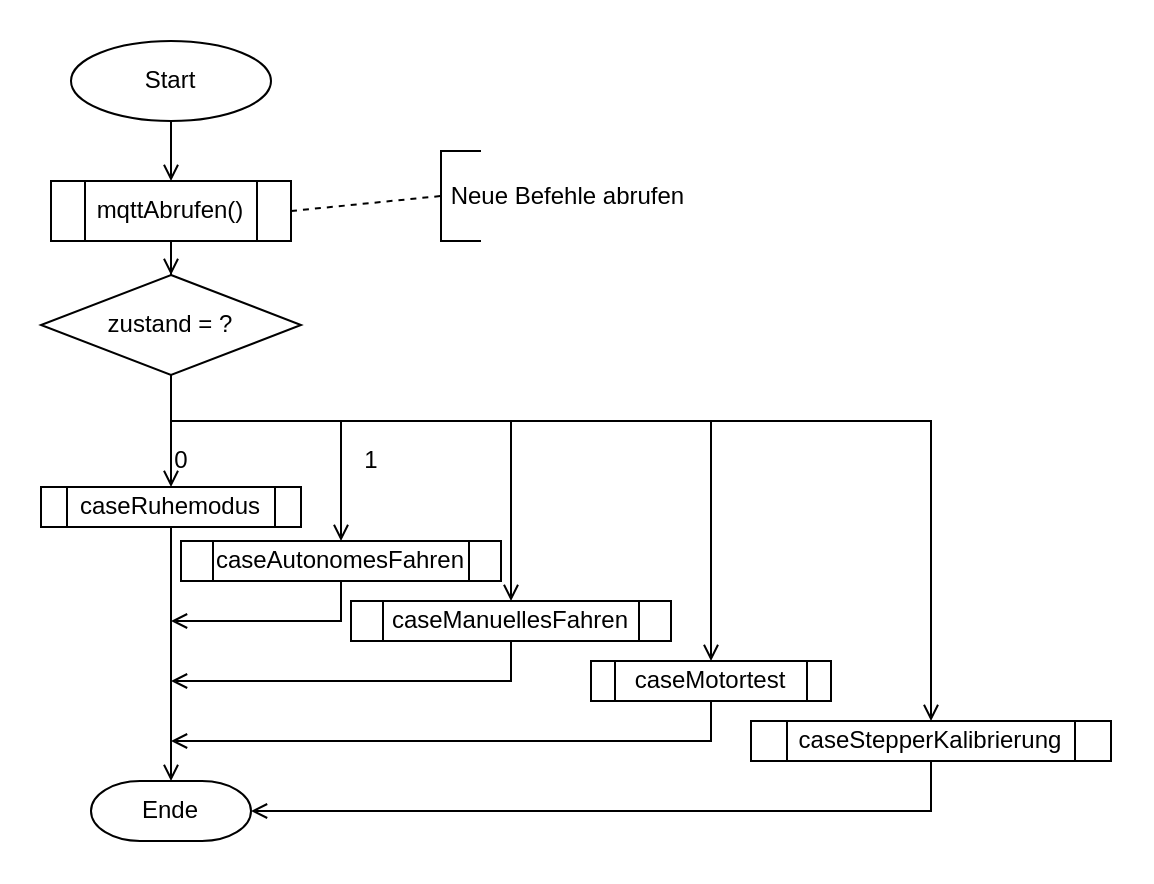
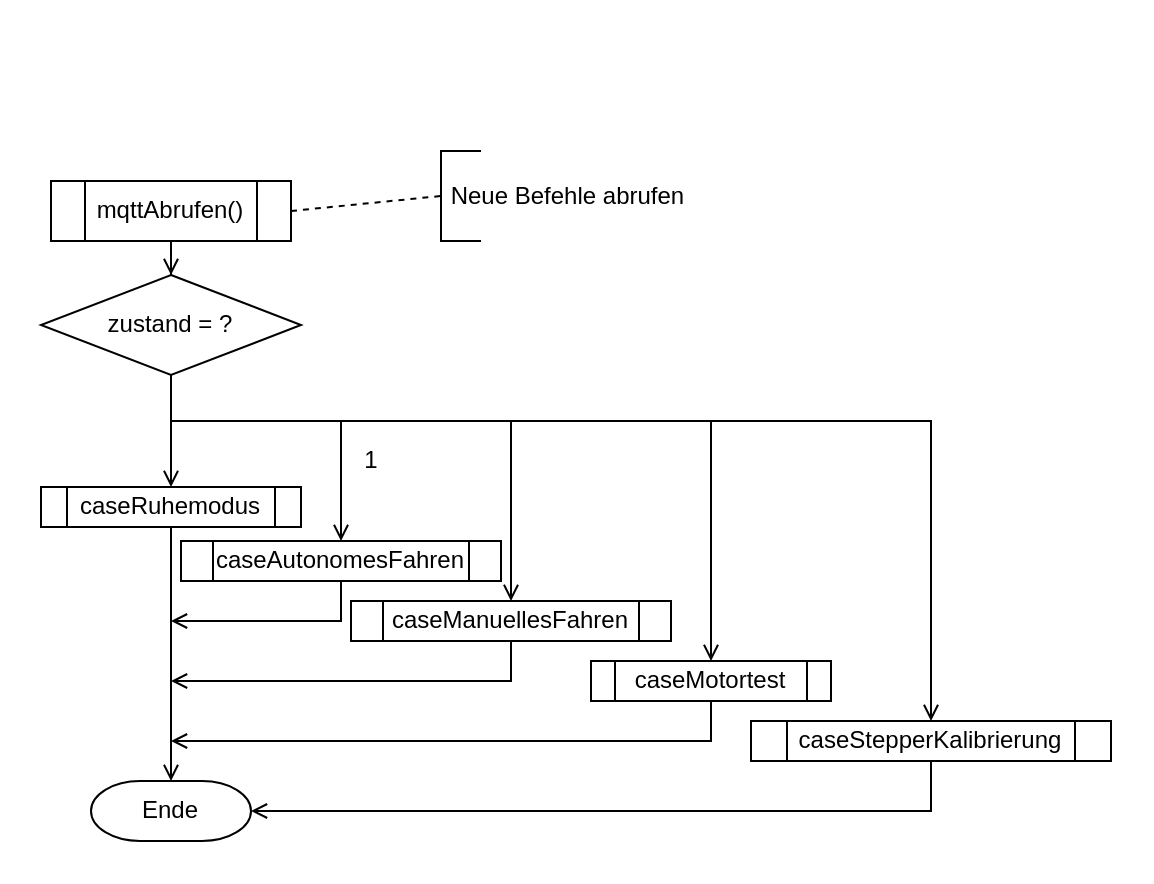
(171, 81) -> none
(171, 154) -> none
(181, 461) -> none
